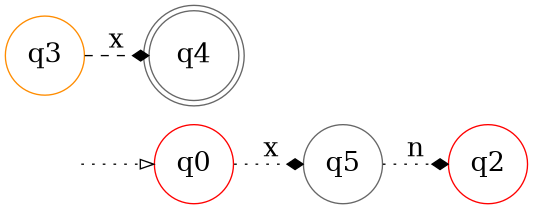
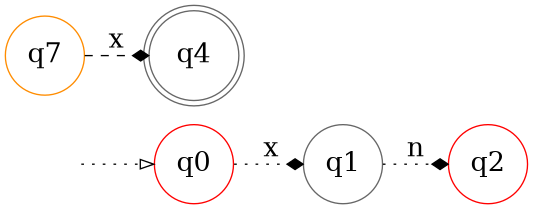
(45, 56) -> (45, 56)
(343, 164) -> (343, 164)
